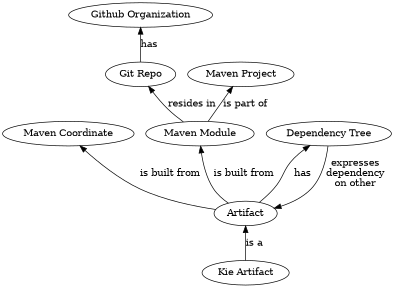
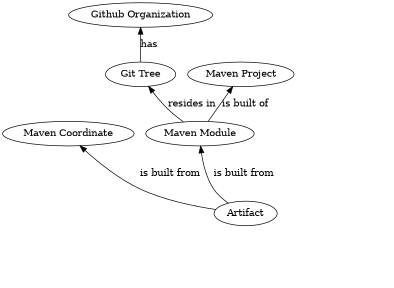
(141, 74) -> (141, 74)
(245, 104) -> (245, 104)
(329, 134) -> none
(246, 273) -> none
